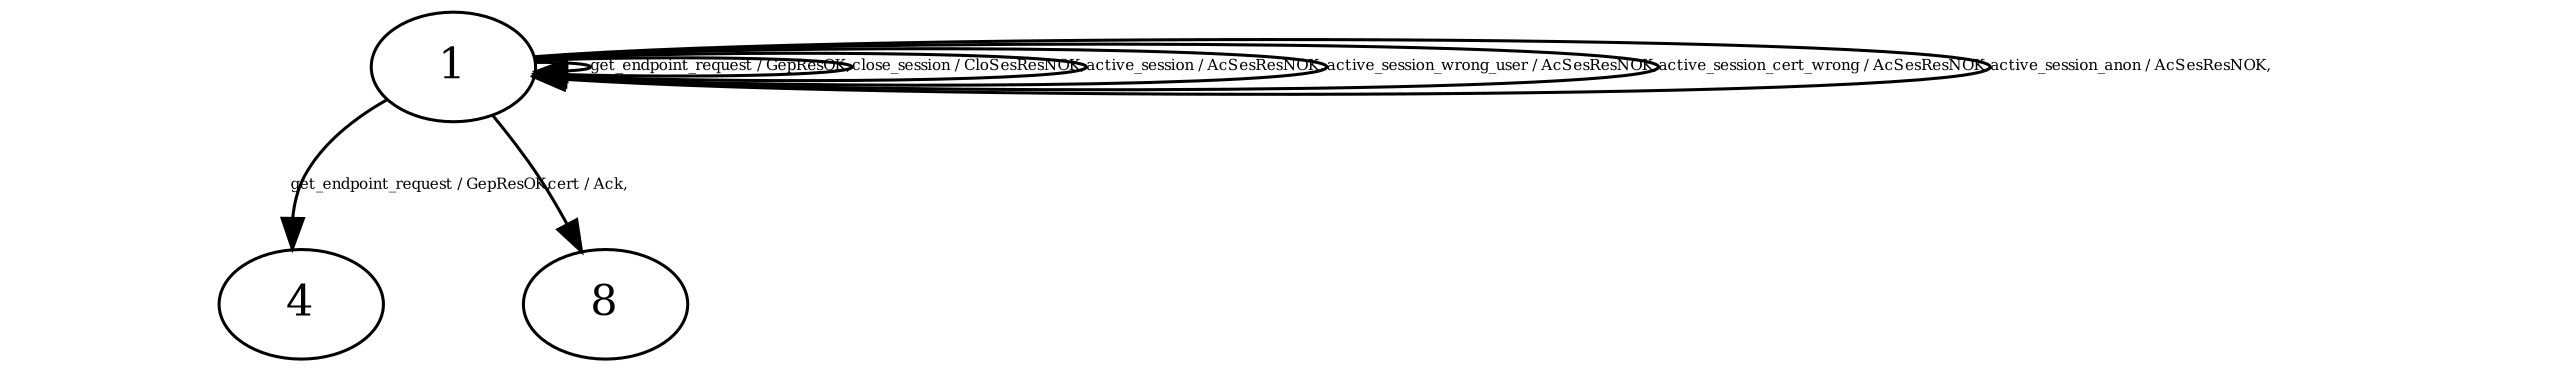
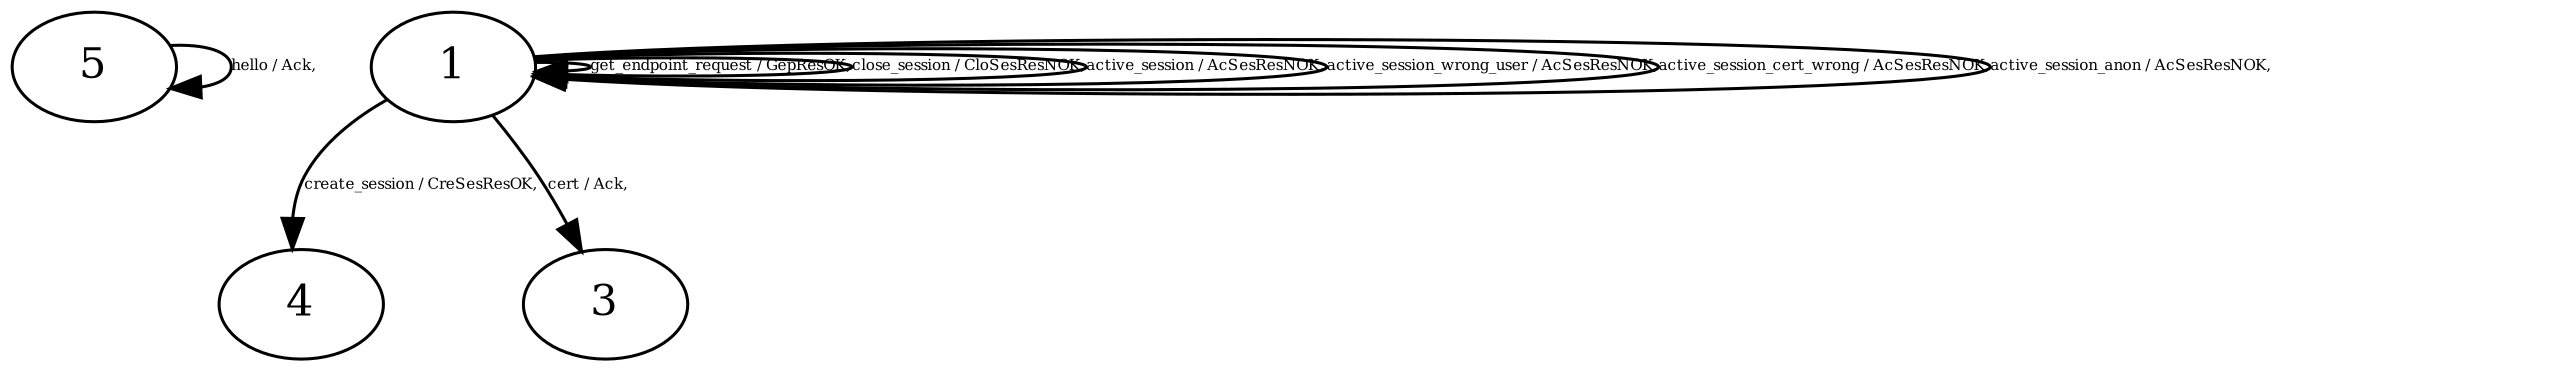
none -> (94, 67)
(421, 186) -> (421, 186)
(606, 304) -> (606, 304)
